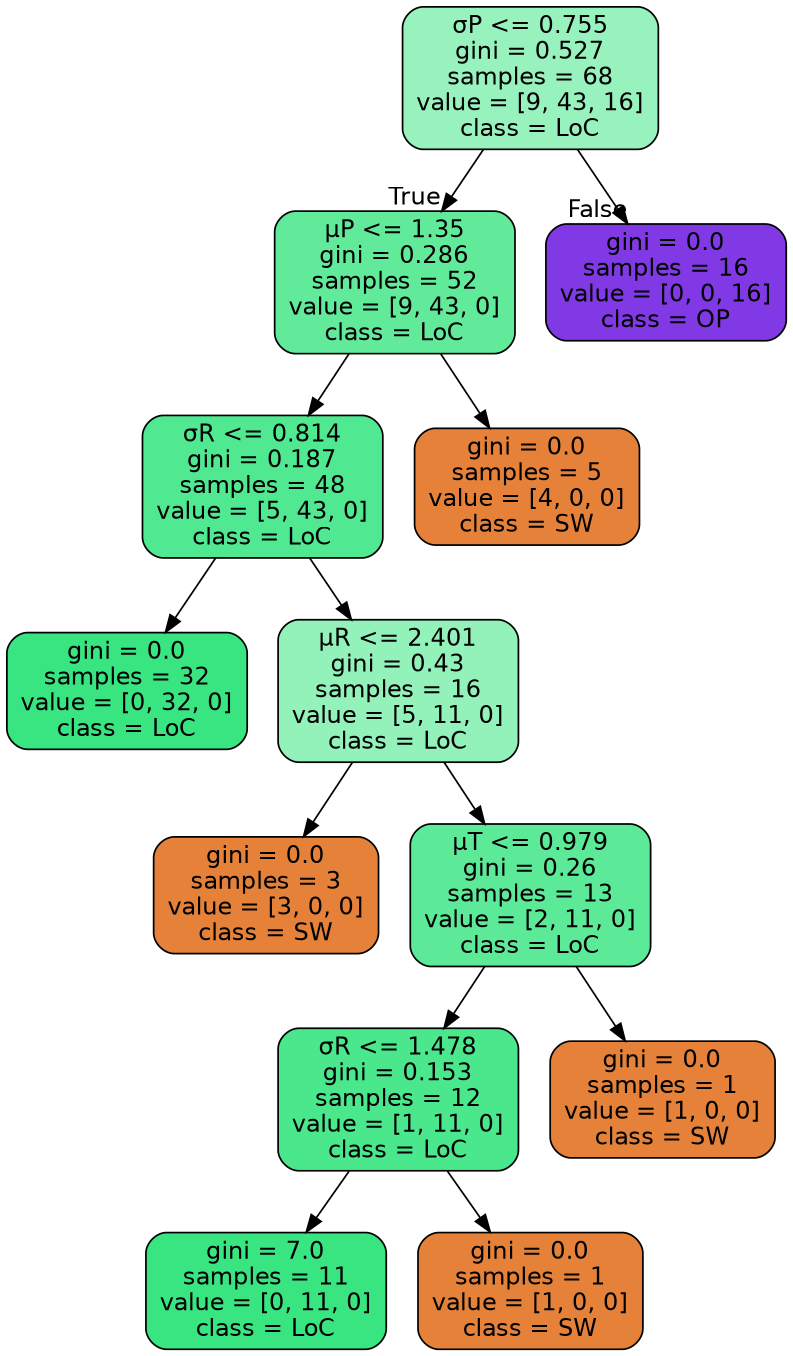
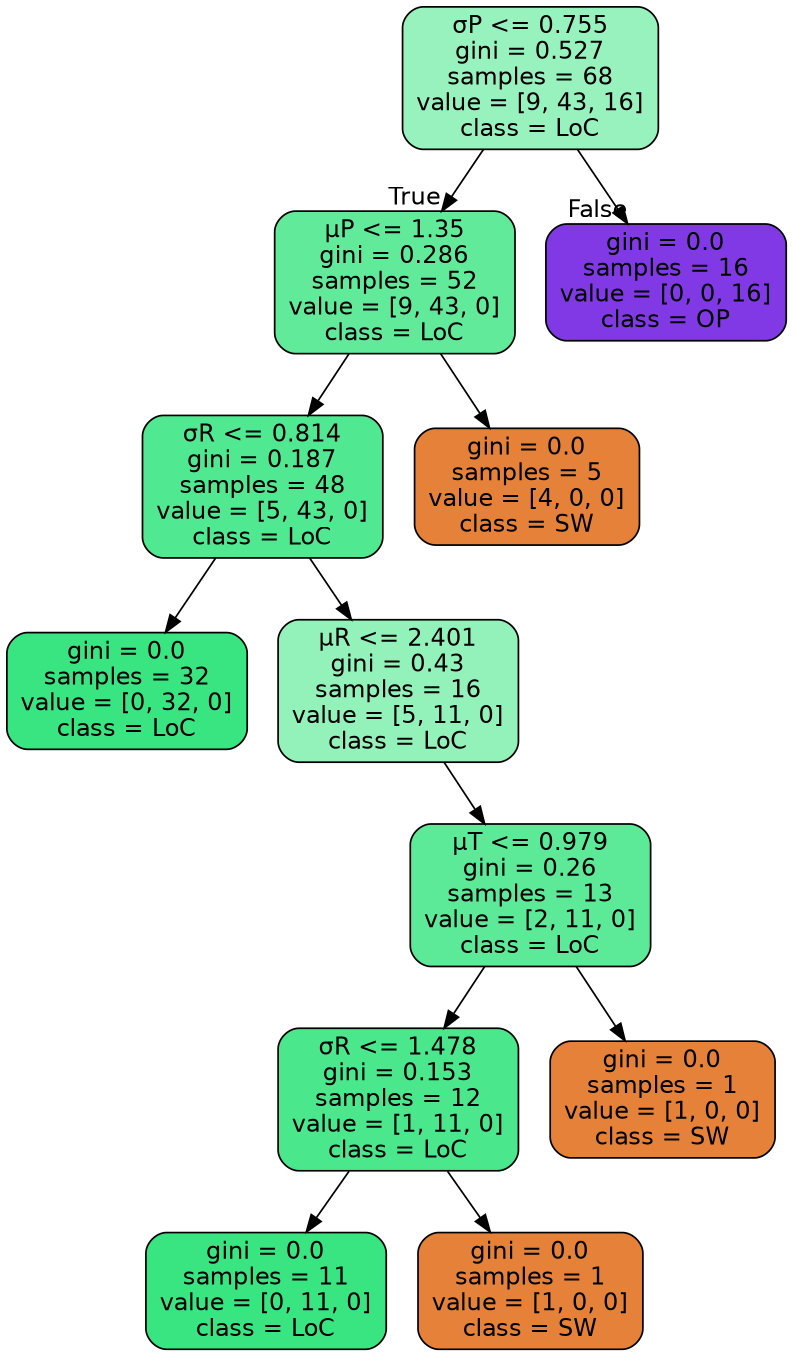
(266, 895) -> none
(266, 1291) -> (266, 1291)
